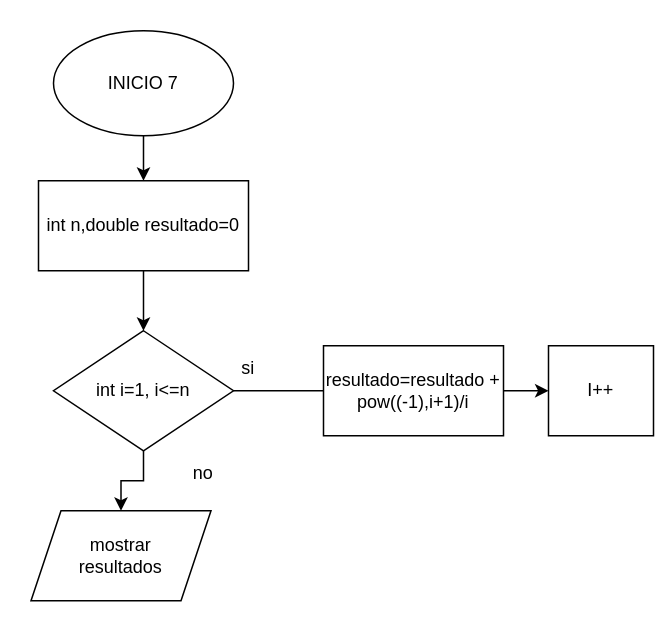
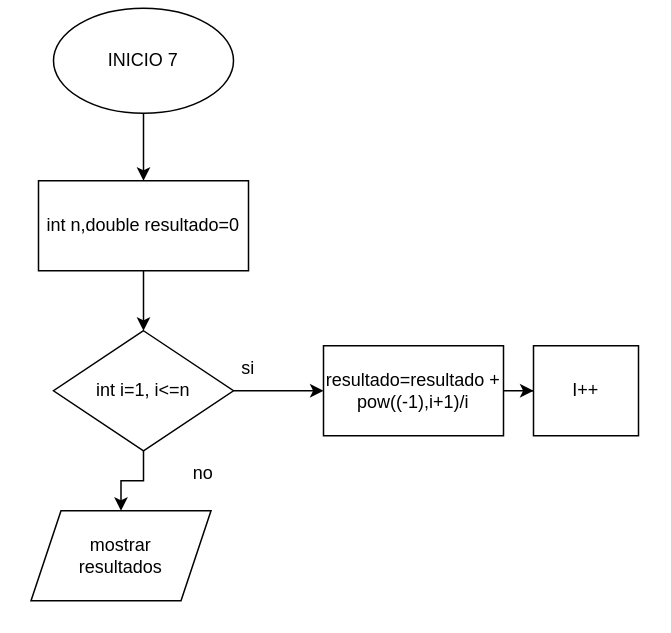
(143, 83) -> (143, 61)
(316, 391) -> (312, 391)
(601, 391) -> (586, 391)
